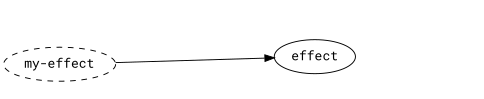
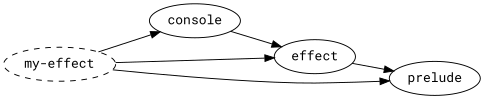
none -> (195, 21)
none -> (435, 78)
